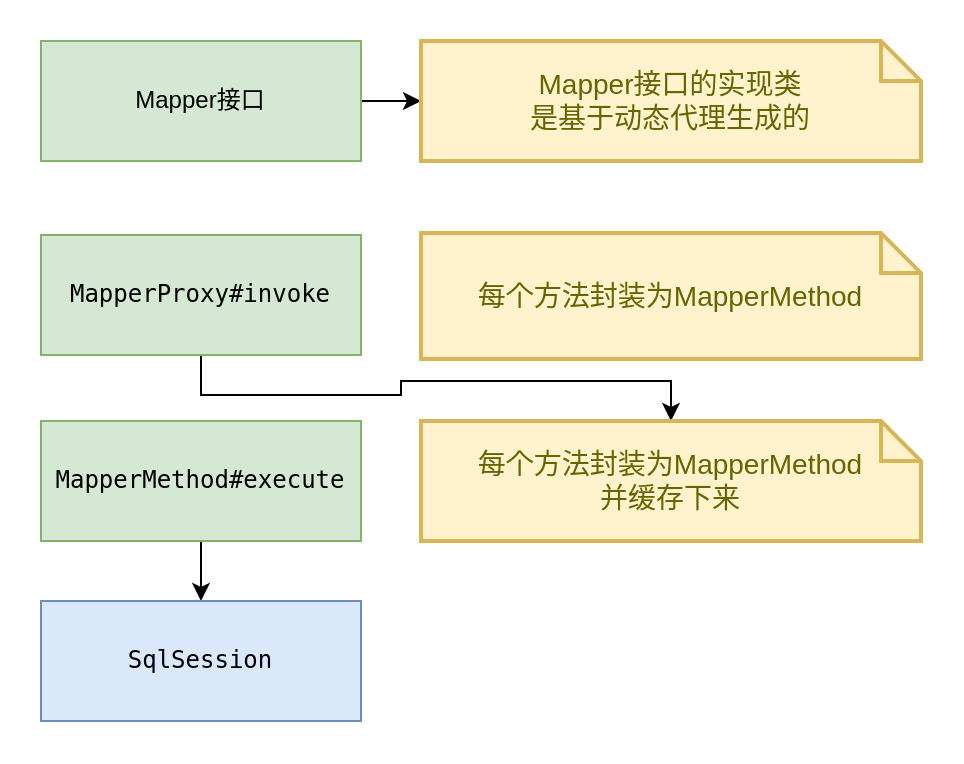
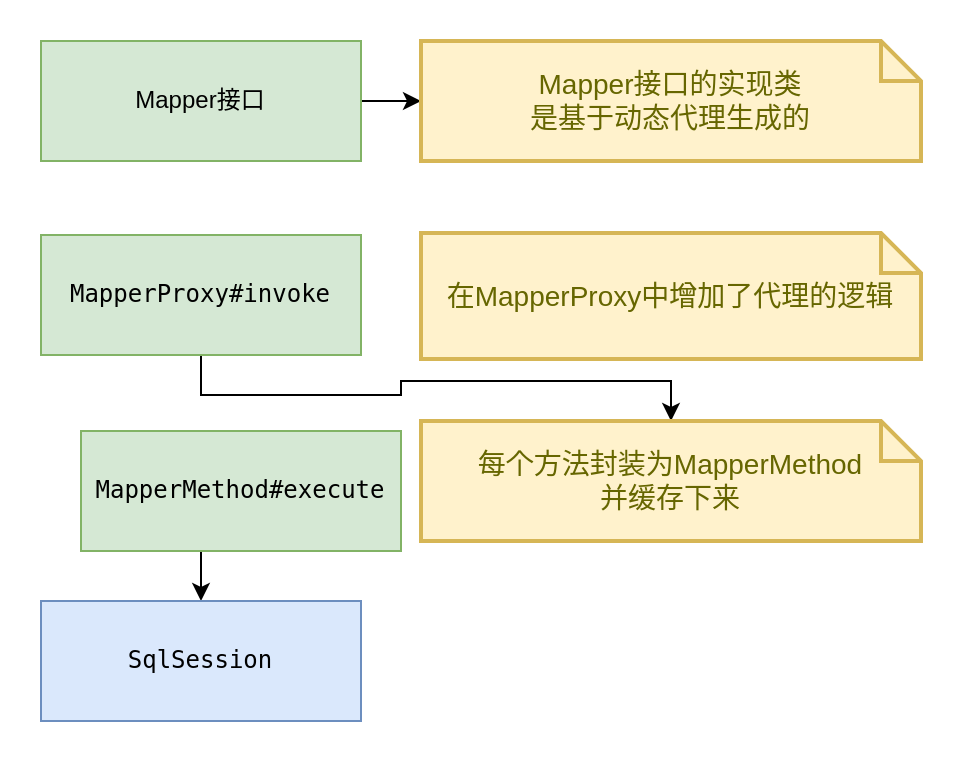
(671, 297) -> (671, 297)
(201, 481) -> (241, 491)
